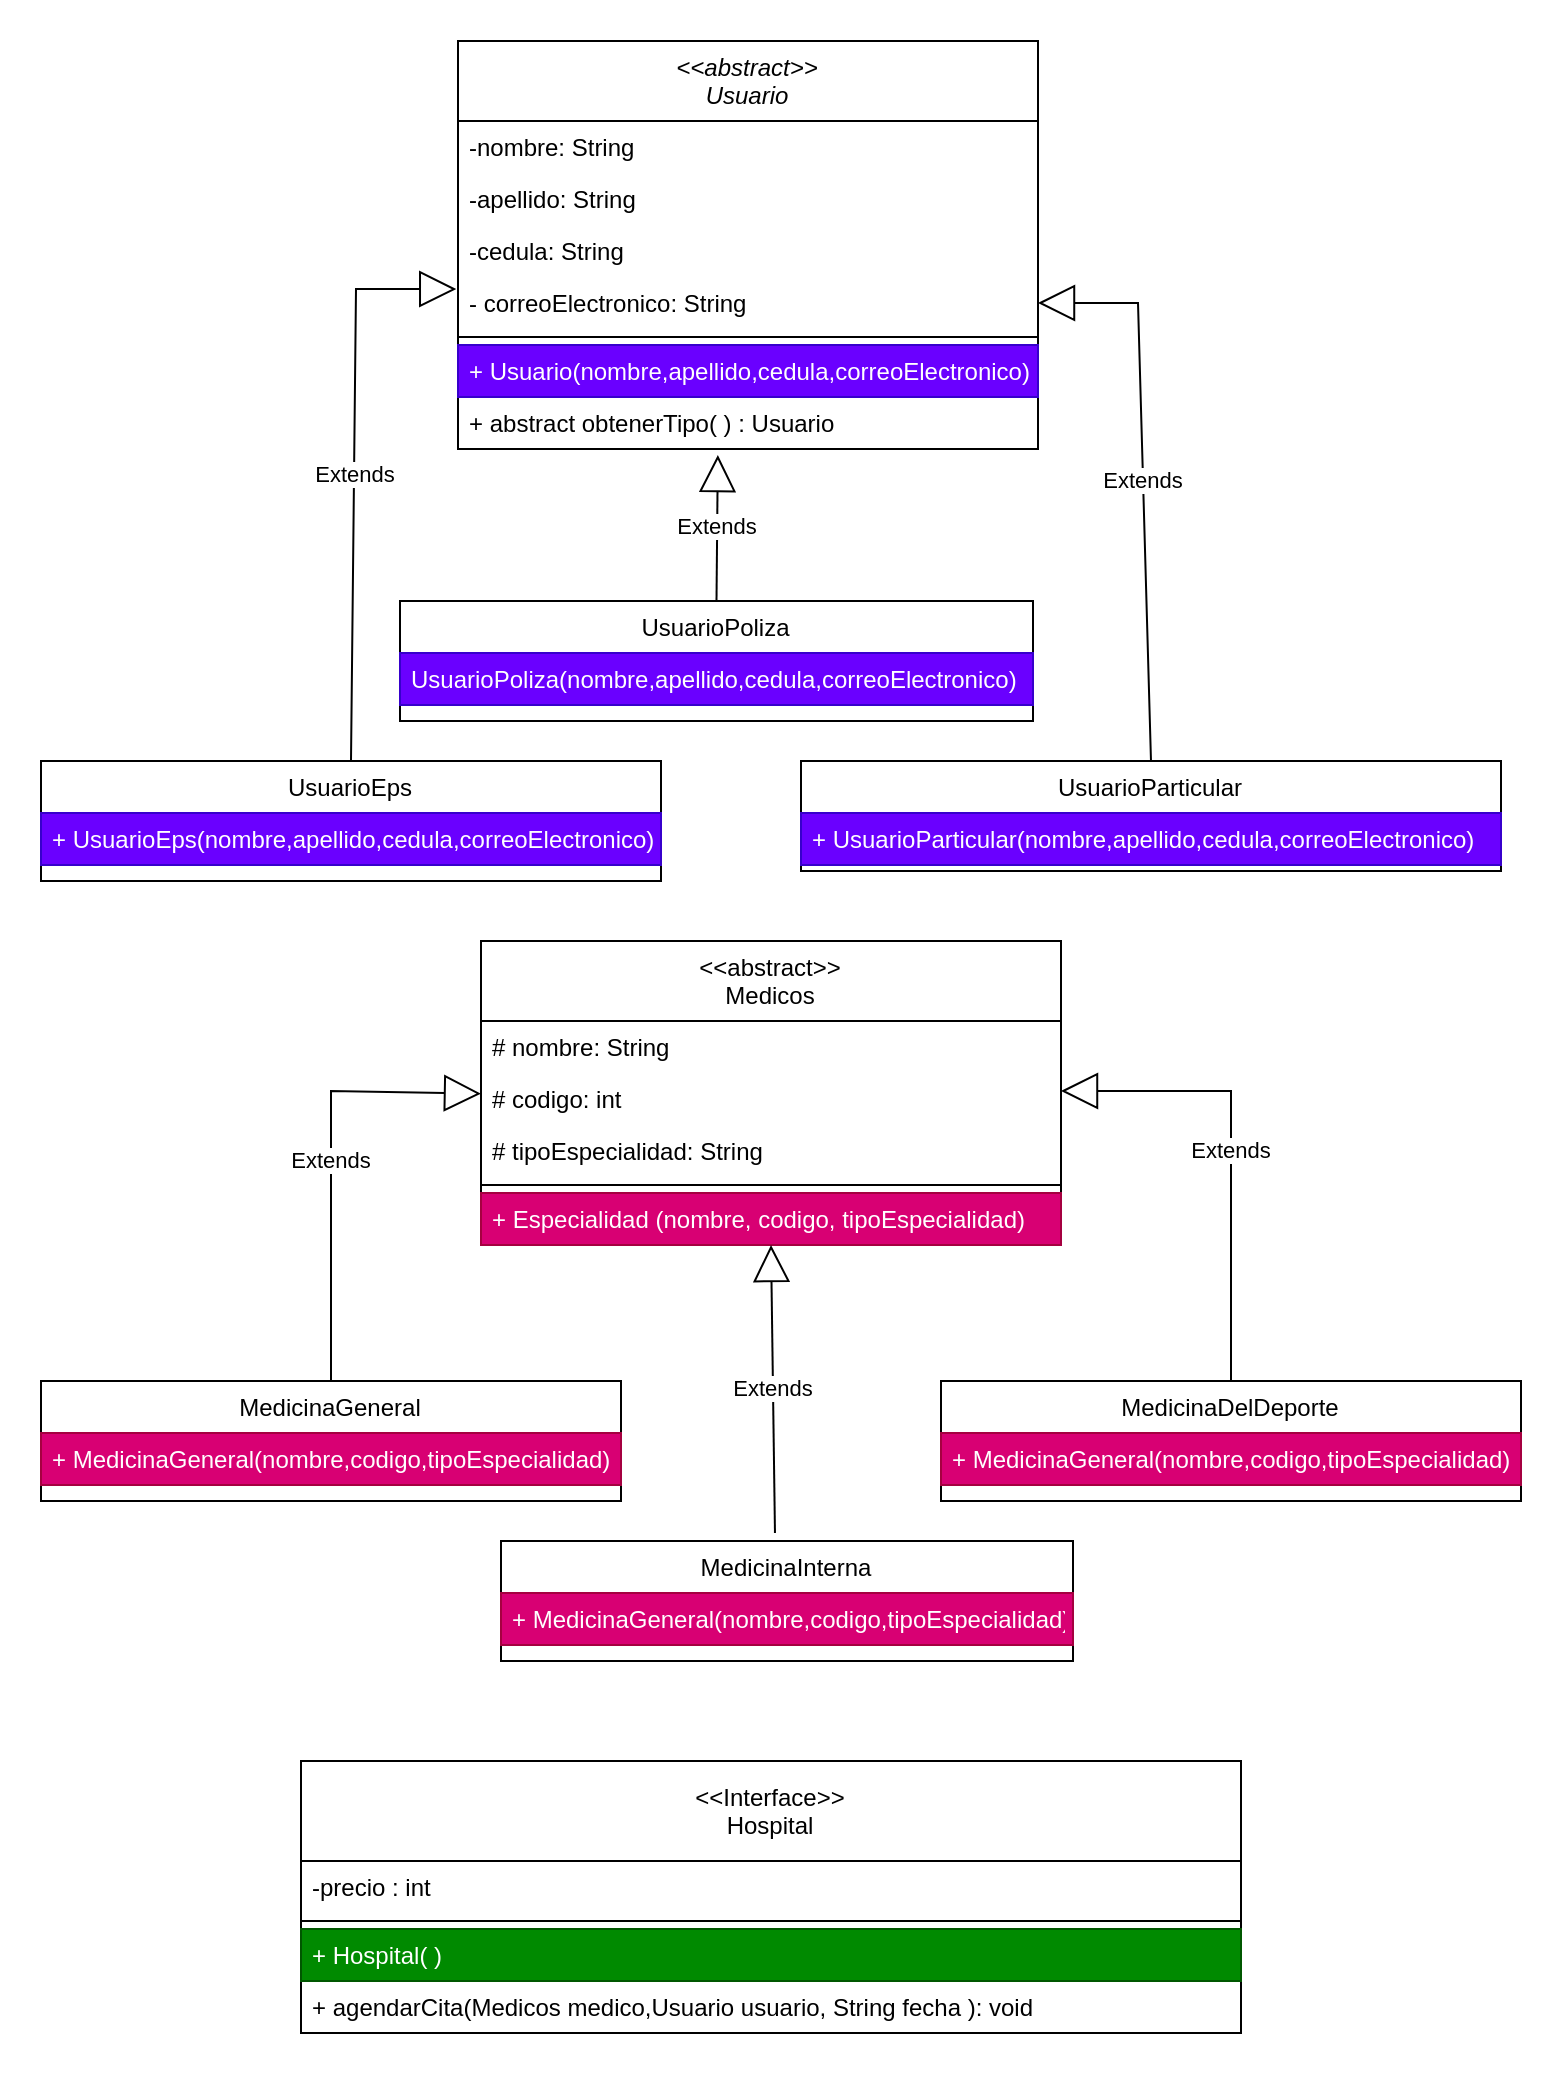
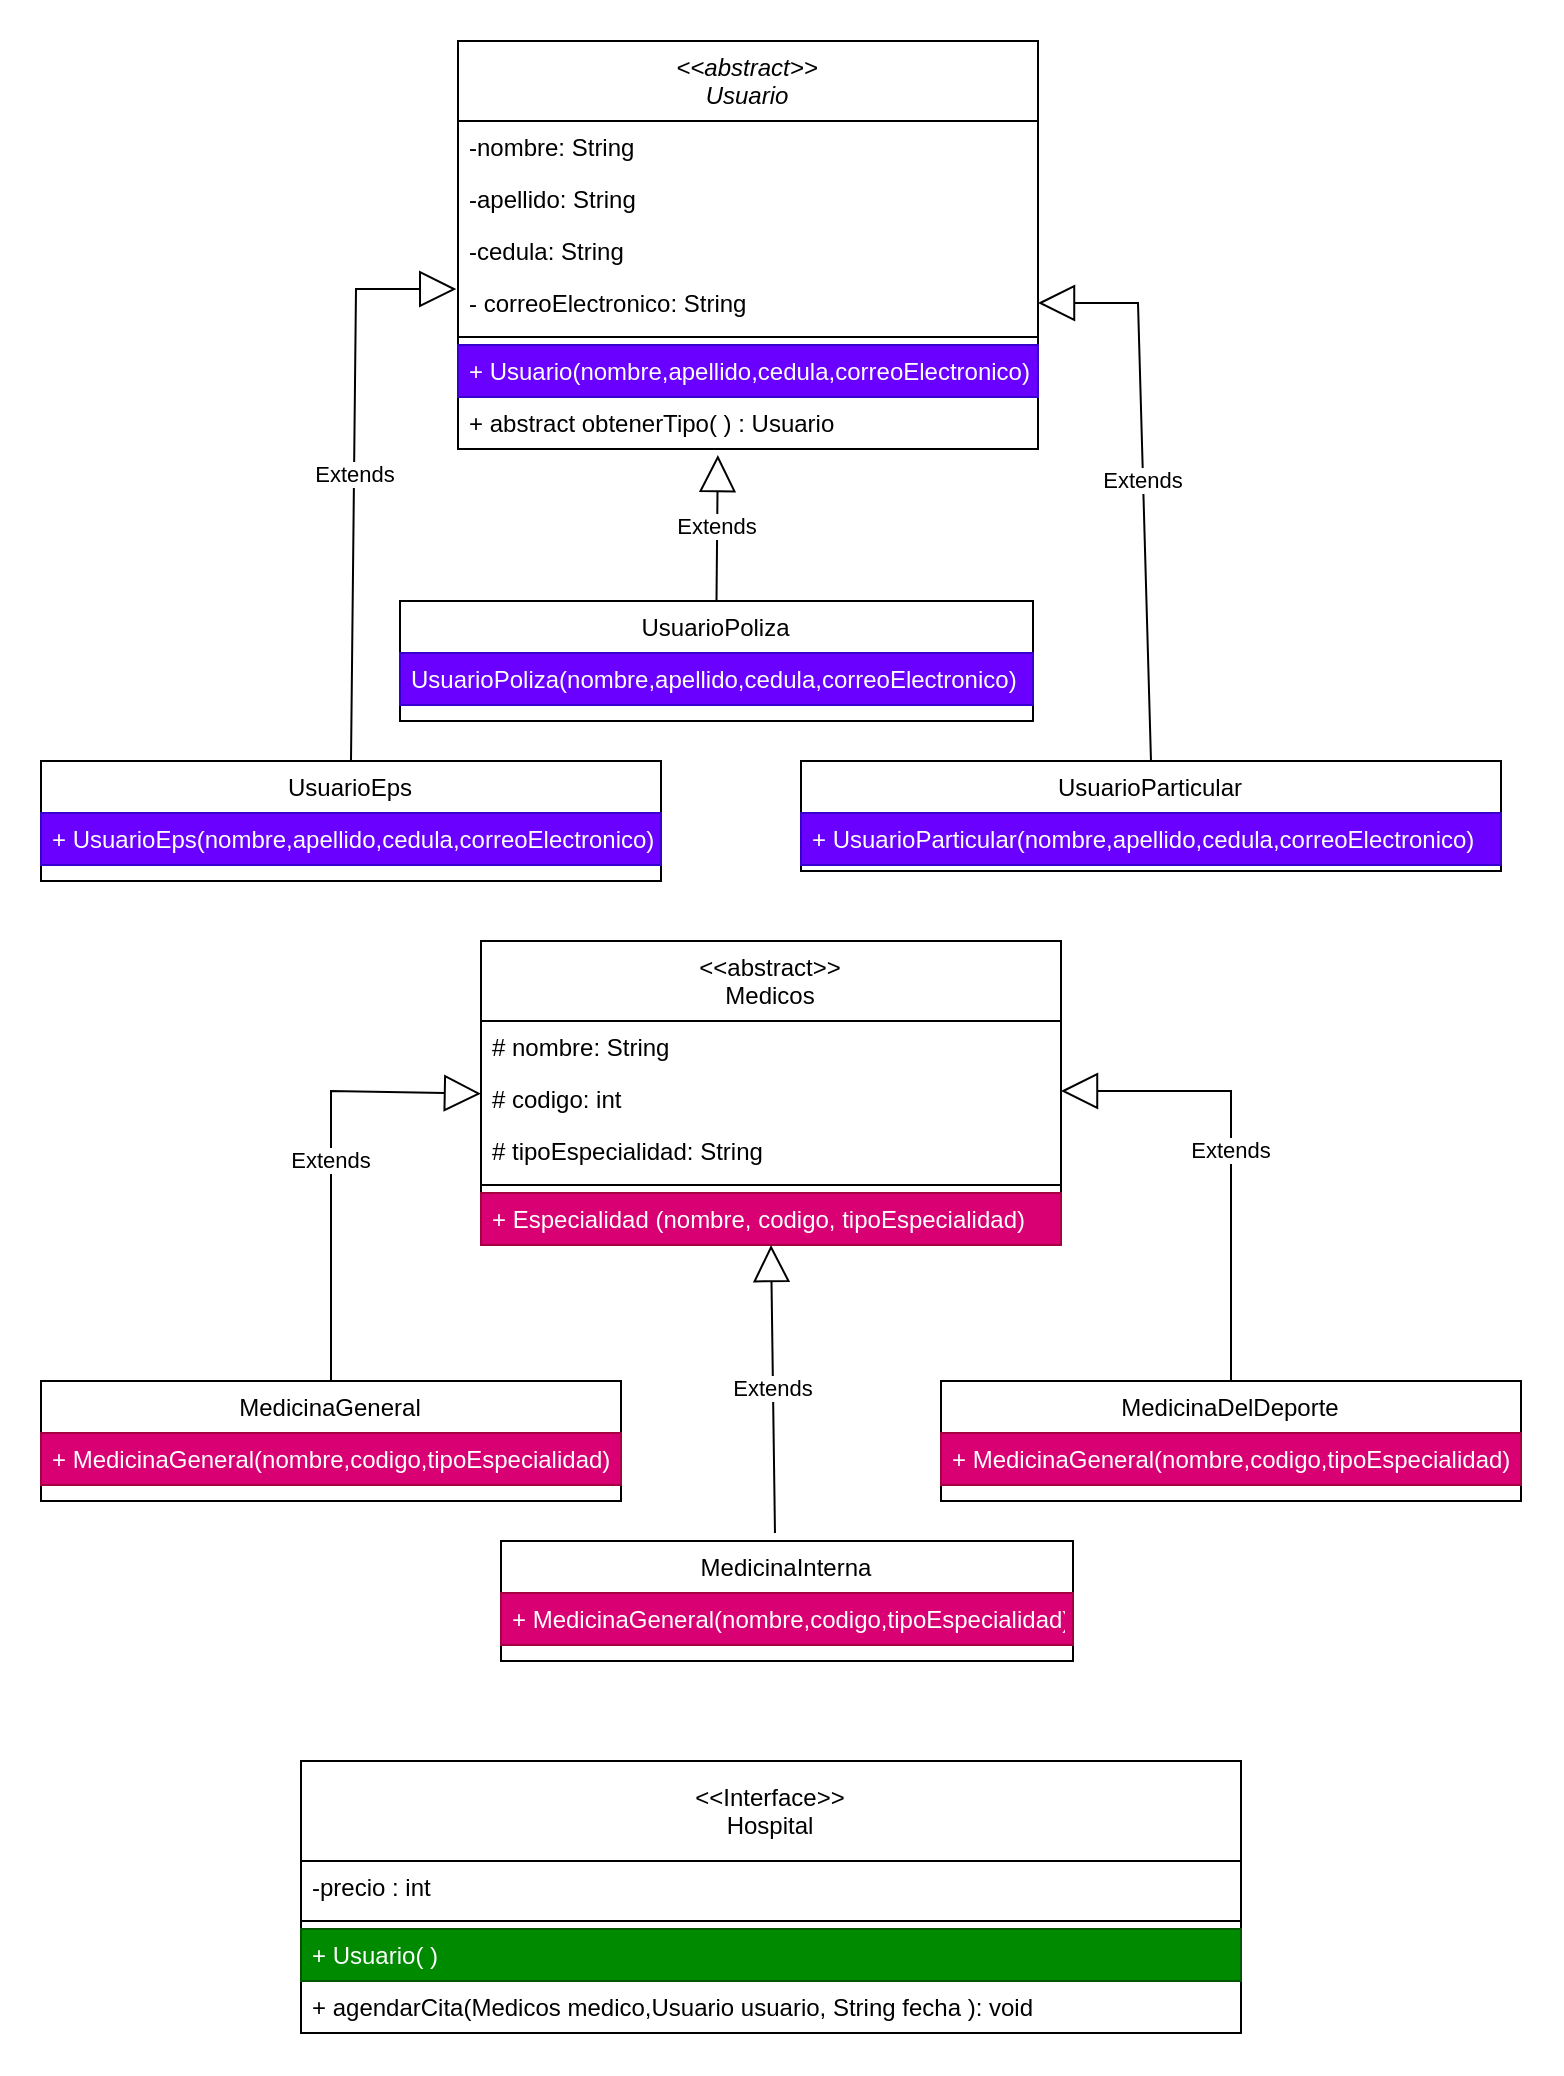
(387, 1956) -> (383, 1956)
